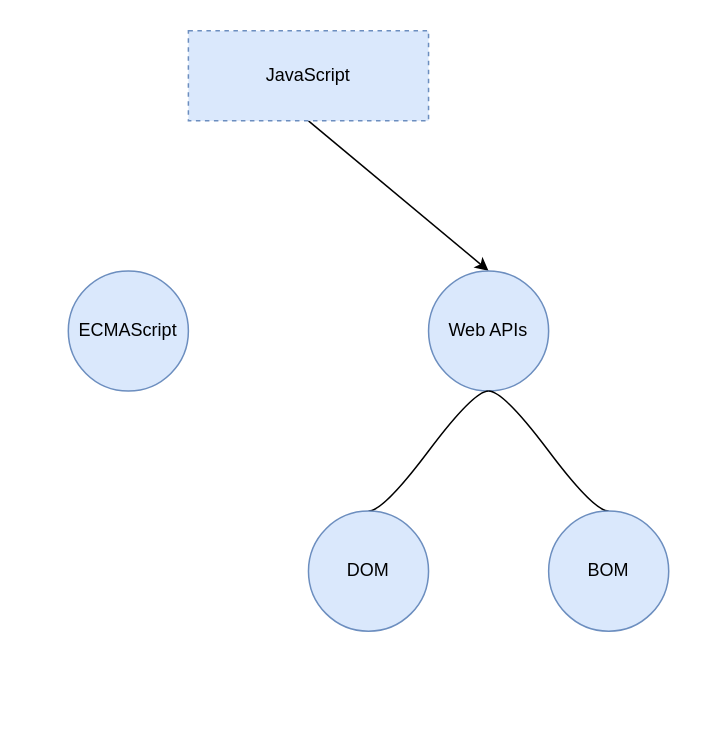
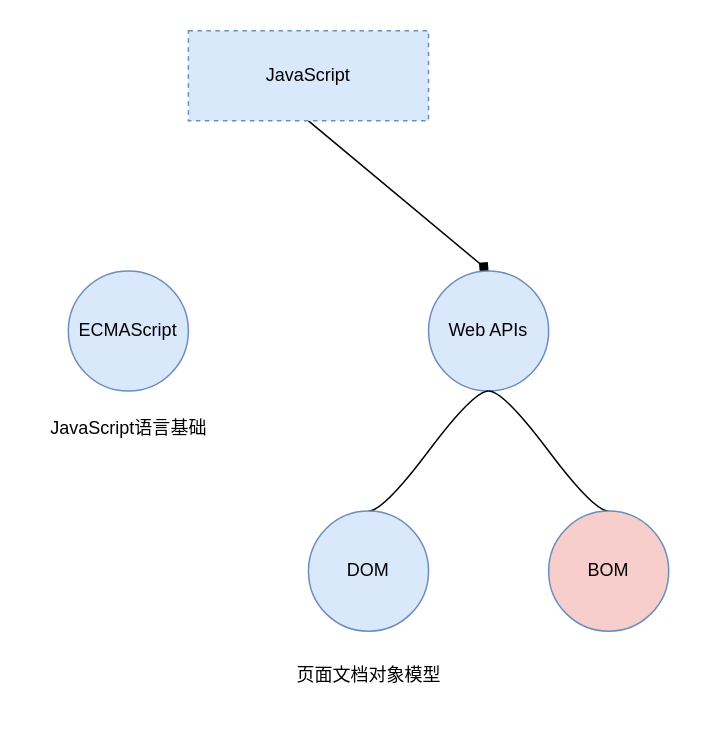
(479, 263) -> (479, 263)
none -> (128, 428)
(608, 571) -> (608, 571)
none -> (368, 676)
